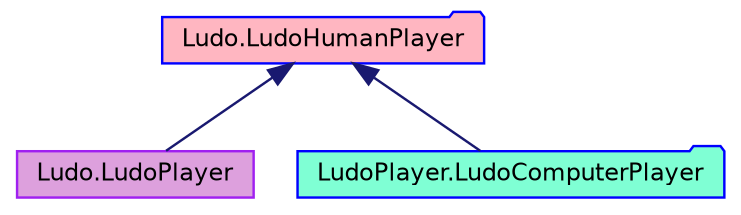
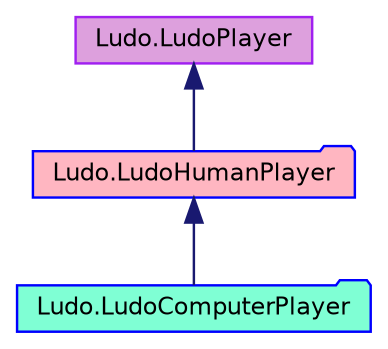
(219, 114) -> (194, 120)
(511, 174) -> (194, 309)
